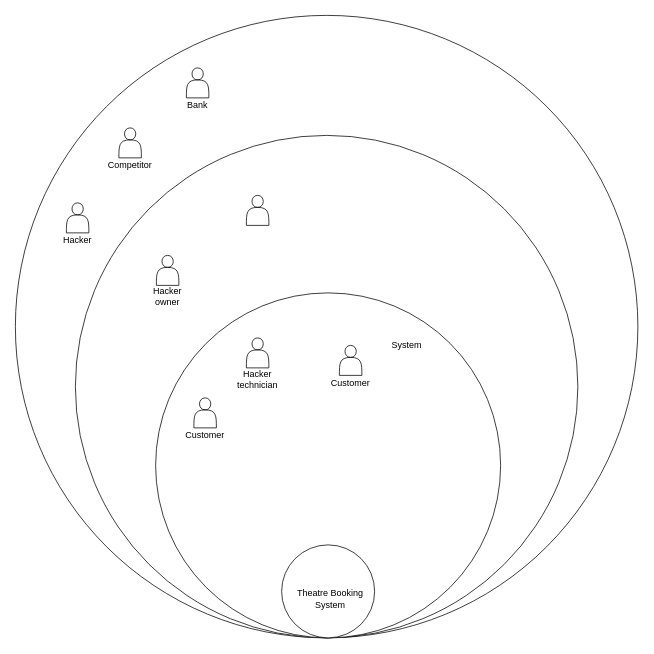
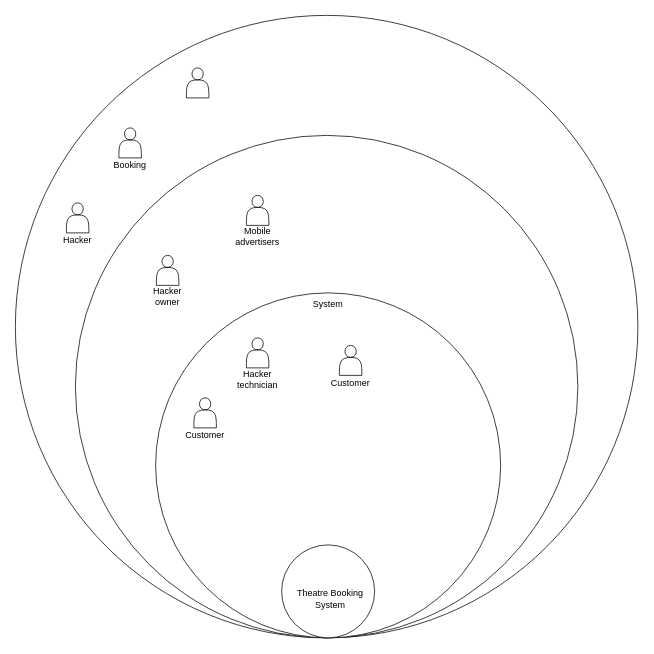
(198, 105) -> none
(130, 165) -> (130, 165)
none -> (258, 237)
(407, 345) -> (328, 304)
